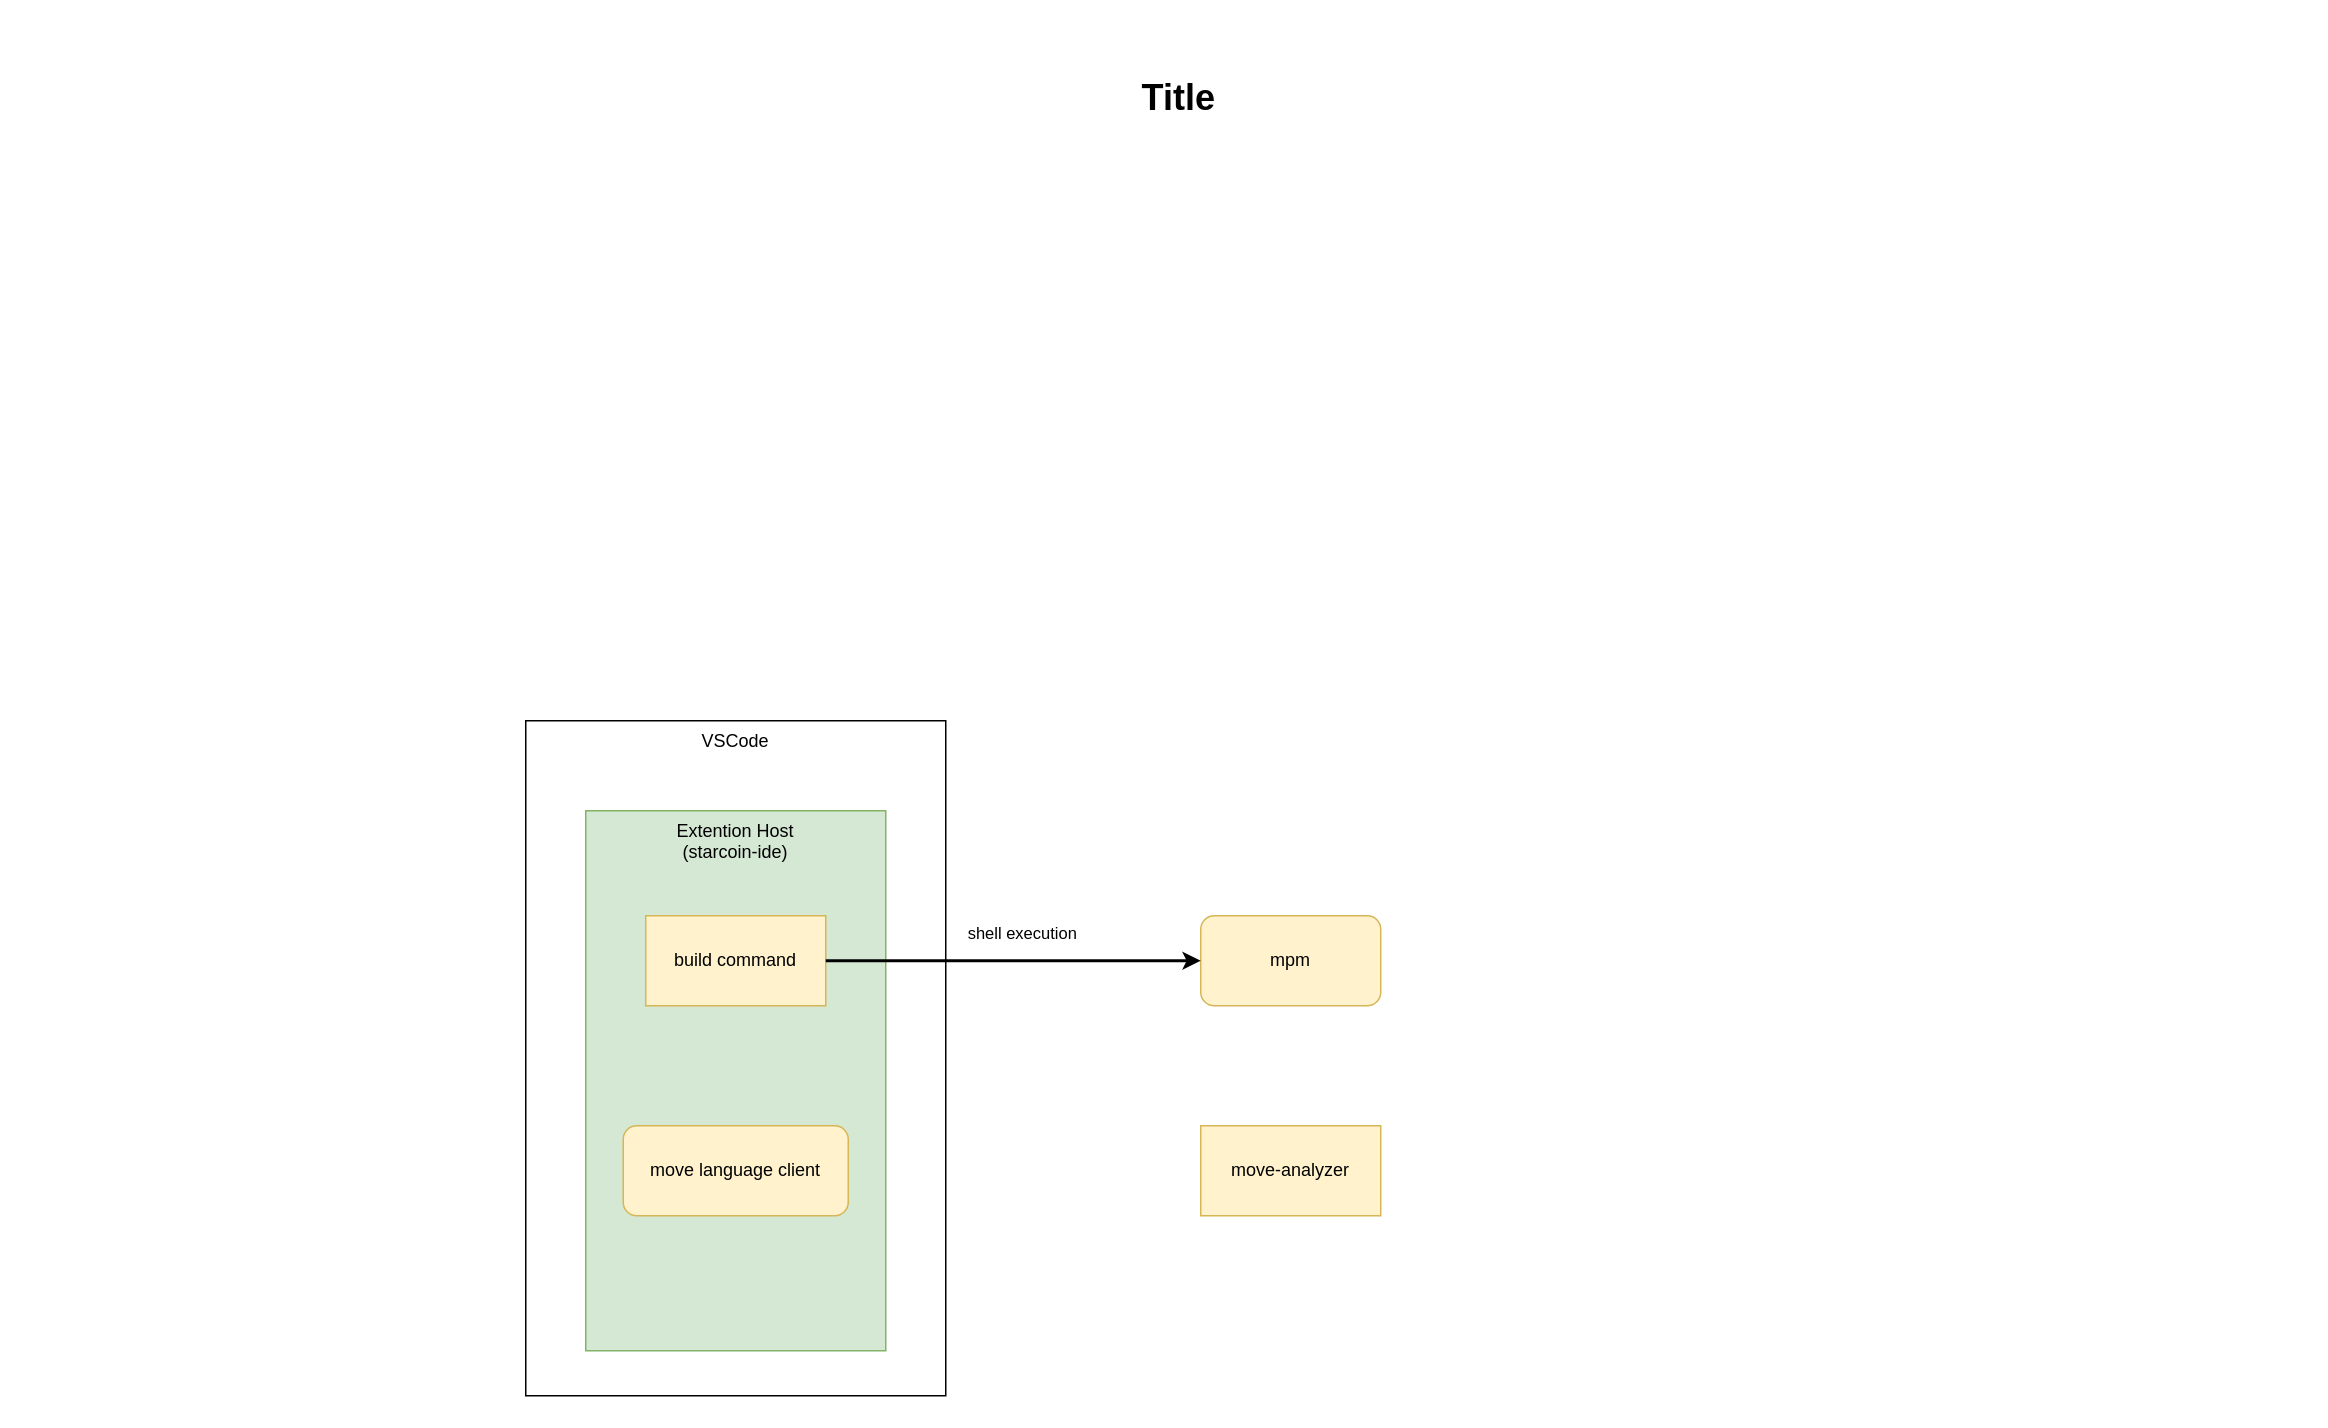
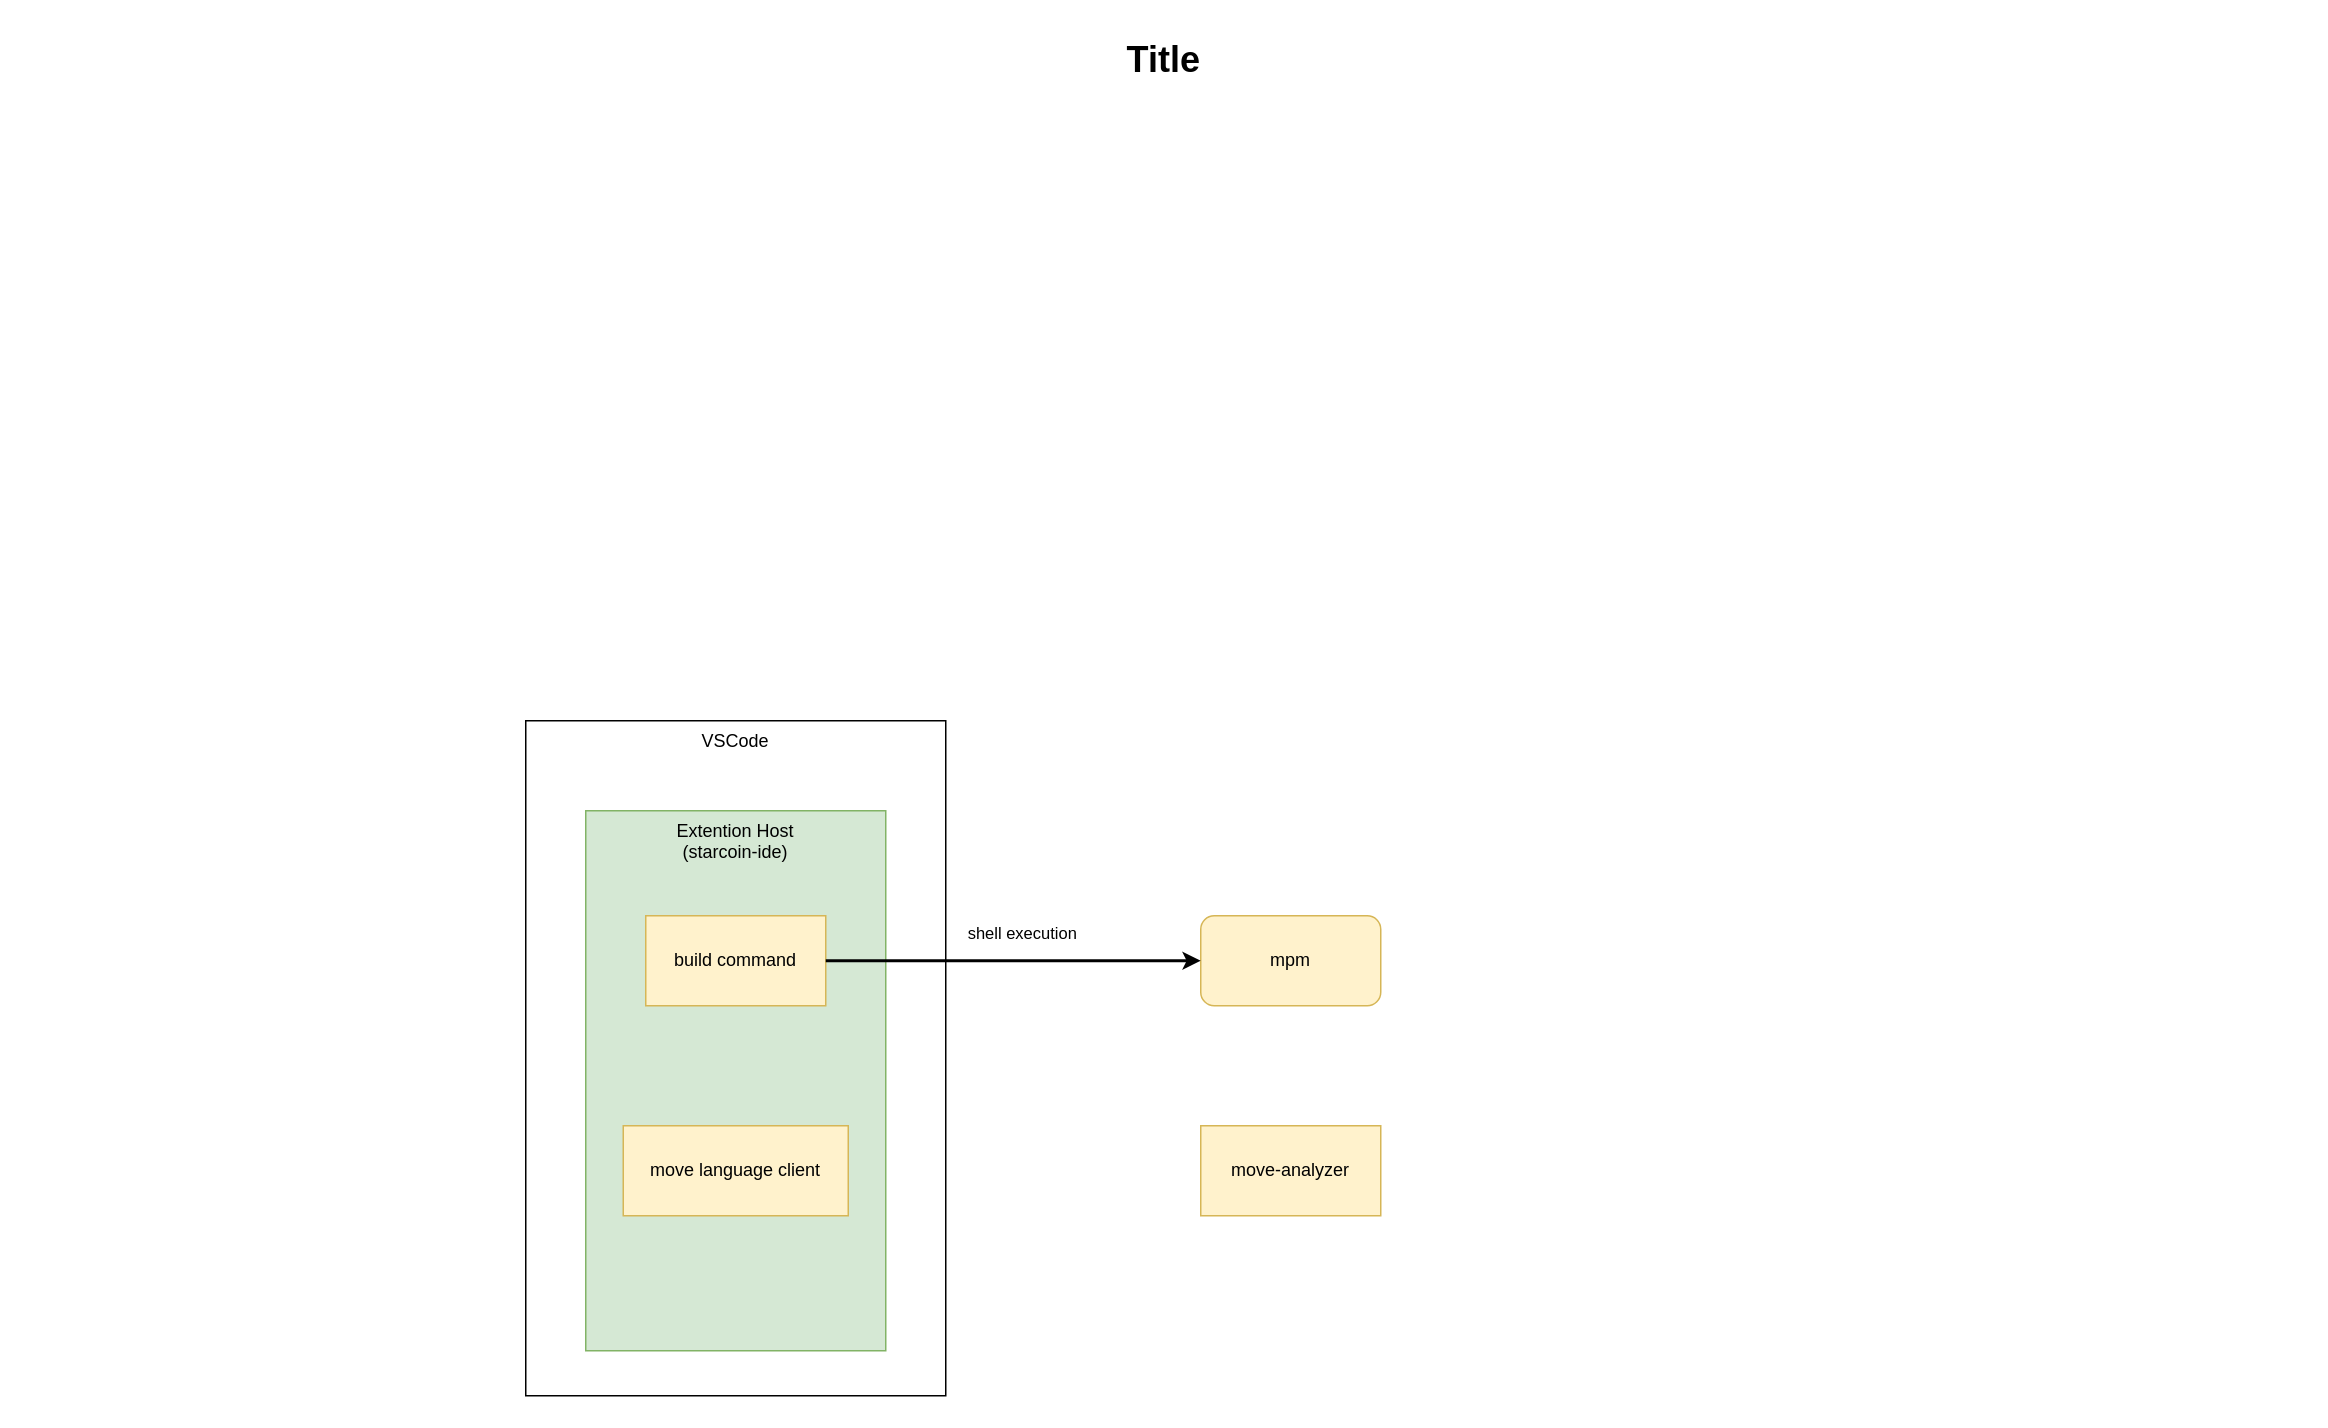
(1178, 98) -> (1163, 61)
(736, 1171) -> (736, 1171)
